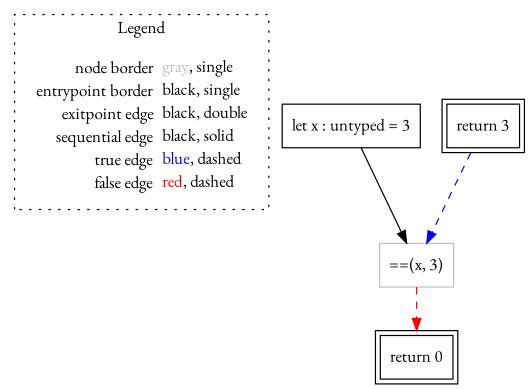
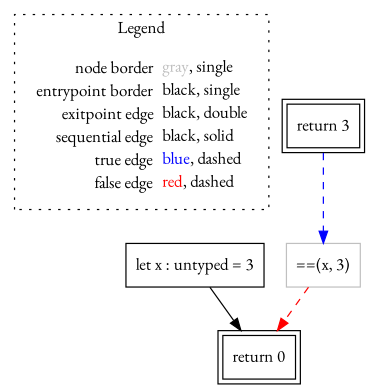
(381, 190) -> (222, 304)
